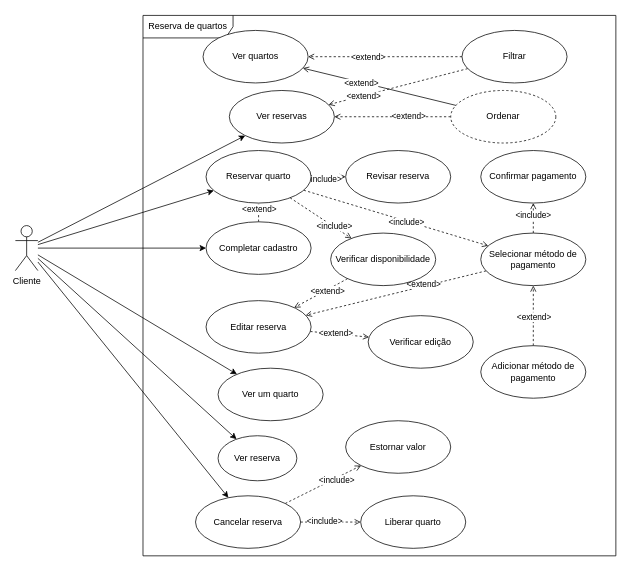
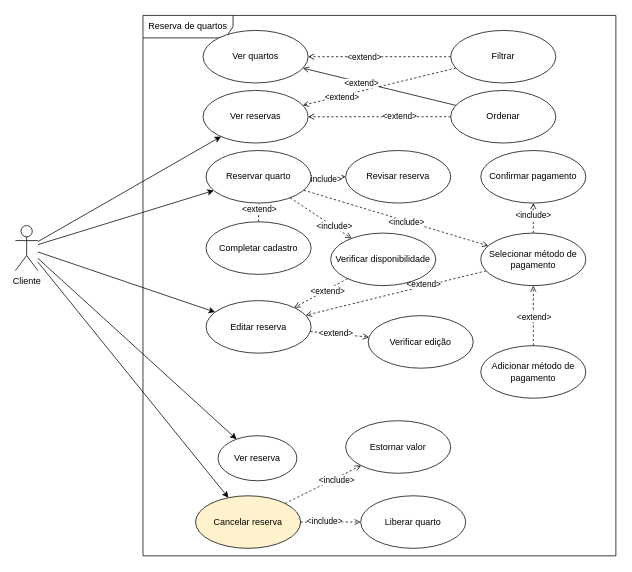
(514, 57) -> (503, 57)
(282, 117) -> (255, 117)
(503, 117) -> (503, 117)
(199, 248) -> (124, 281)
(135, 313) -> none
(270, 394) -> none
(248, 522) -> (248, 522)
